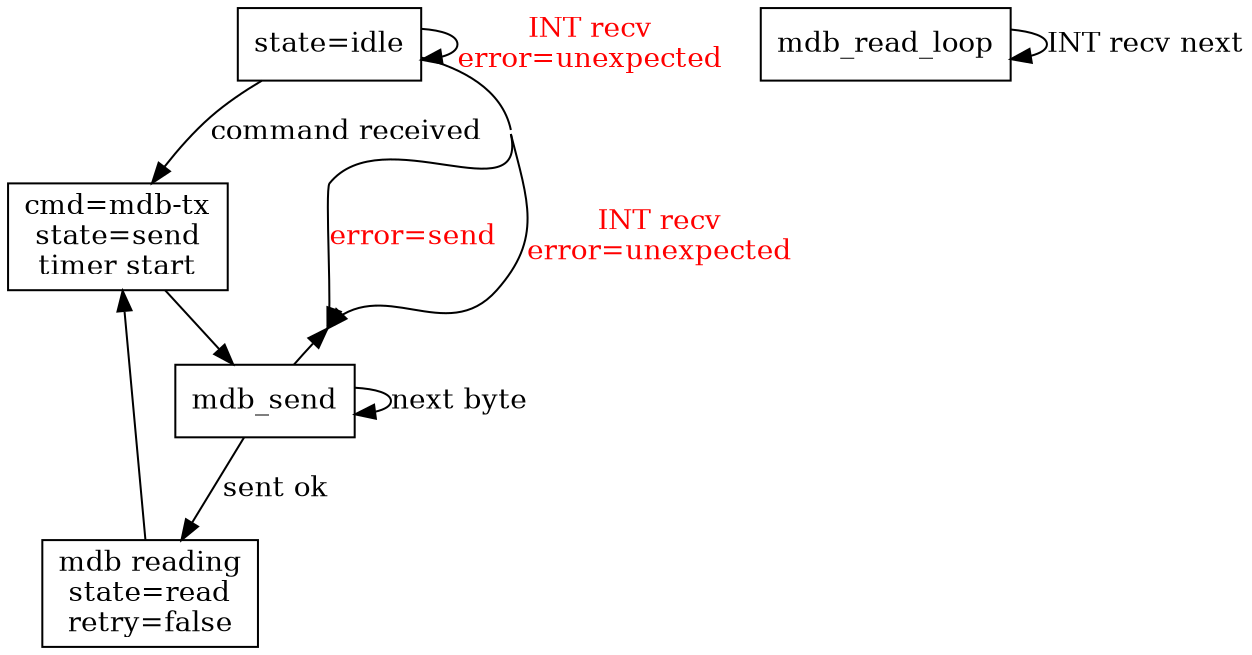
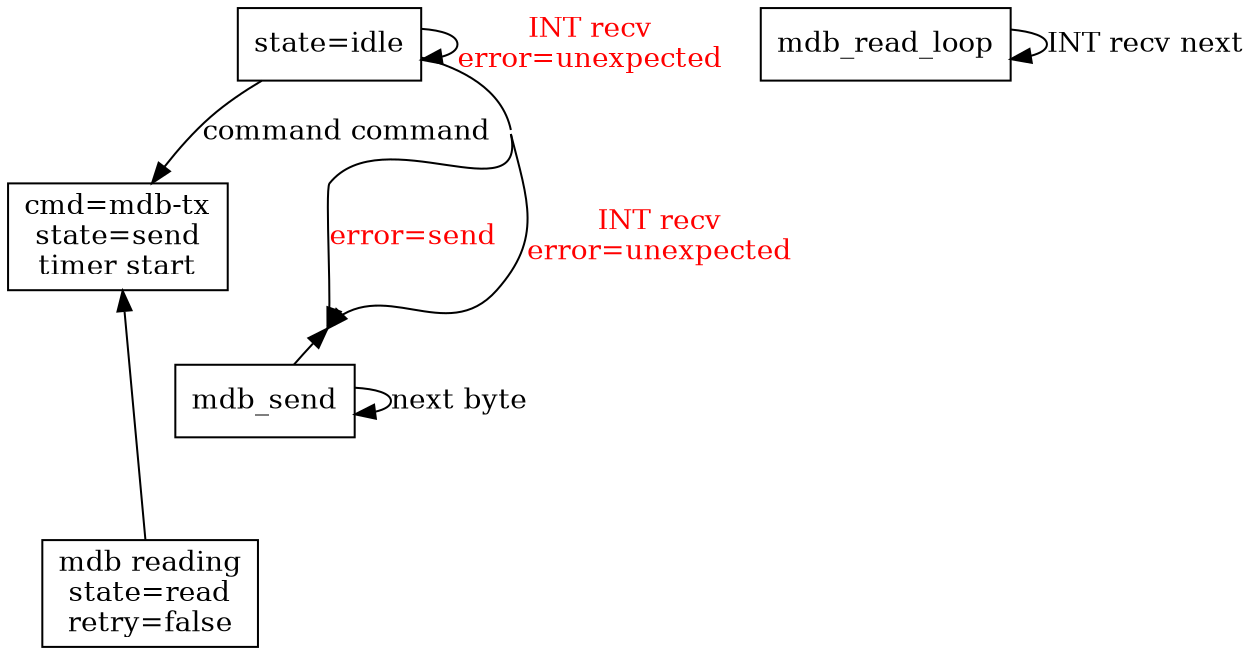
(347, 132) -> (347, 132)
(192, 320) -> none
(218, 480) -> none
